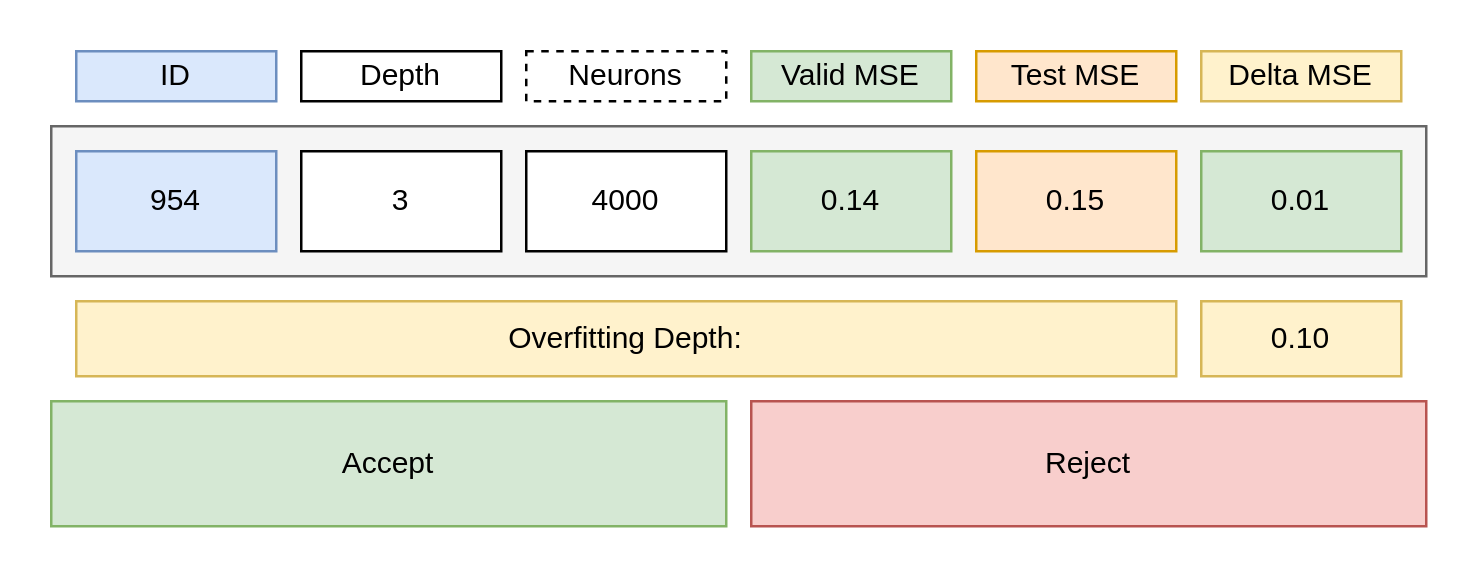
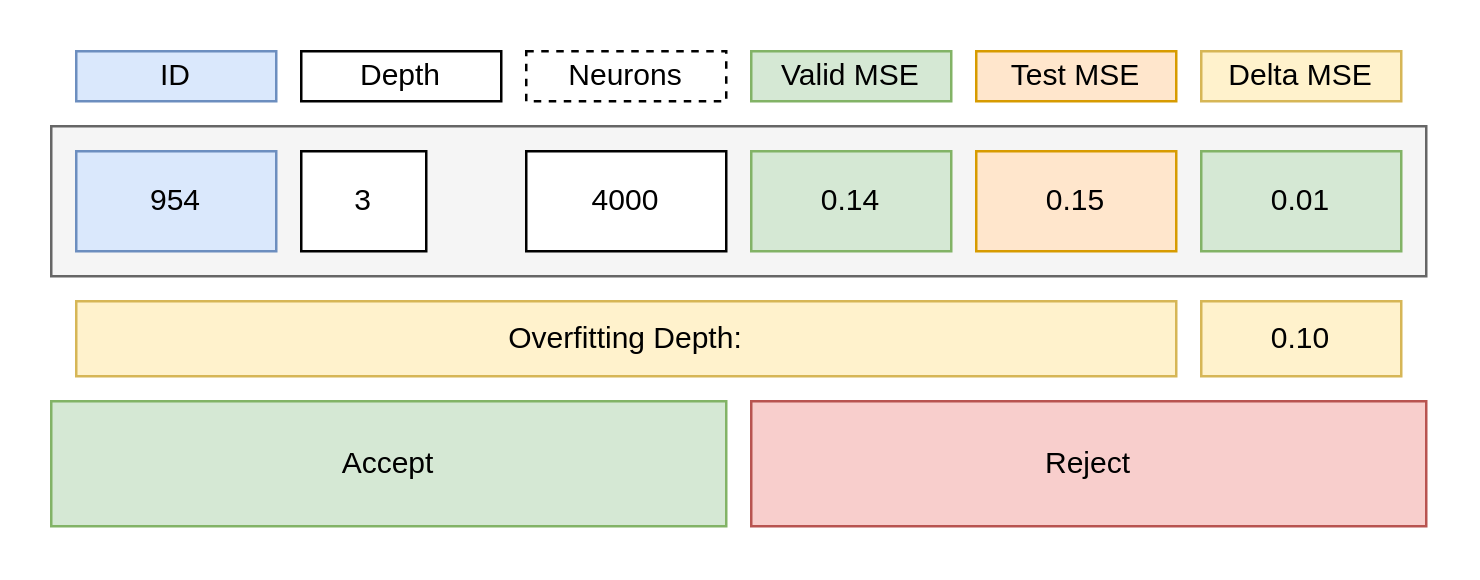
(401, 201) -> (364, 201)
